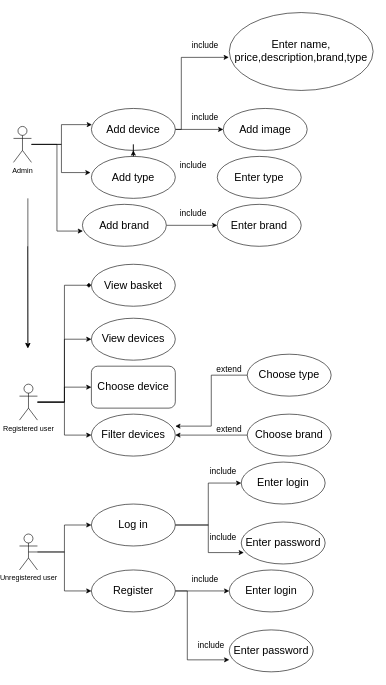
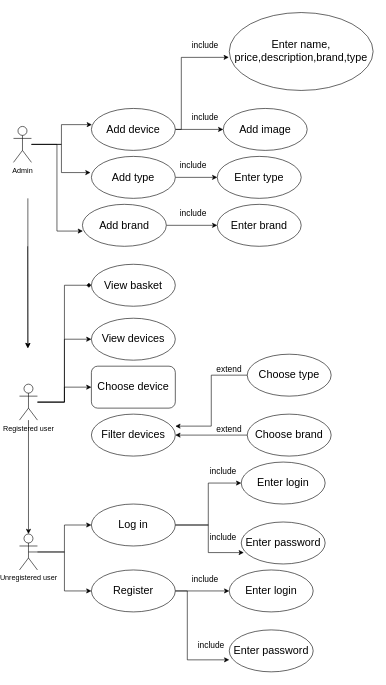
(134, 144) -> (195, 177)
(65, 420) -> (29, 475)
